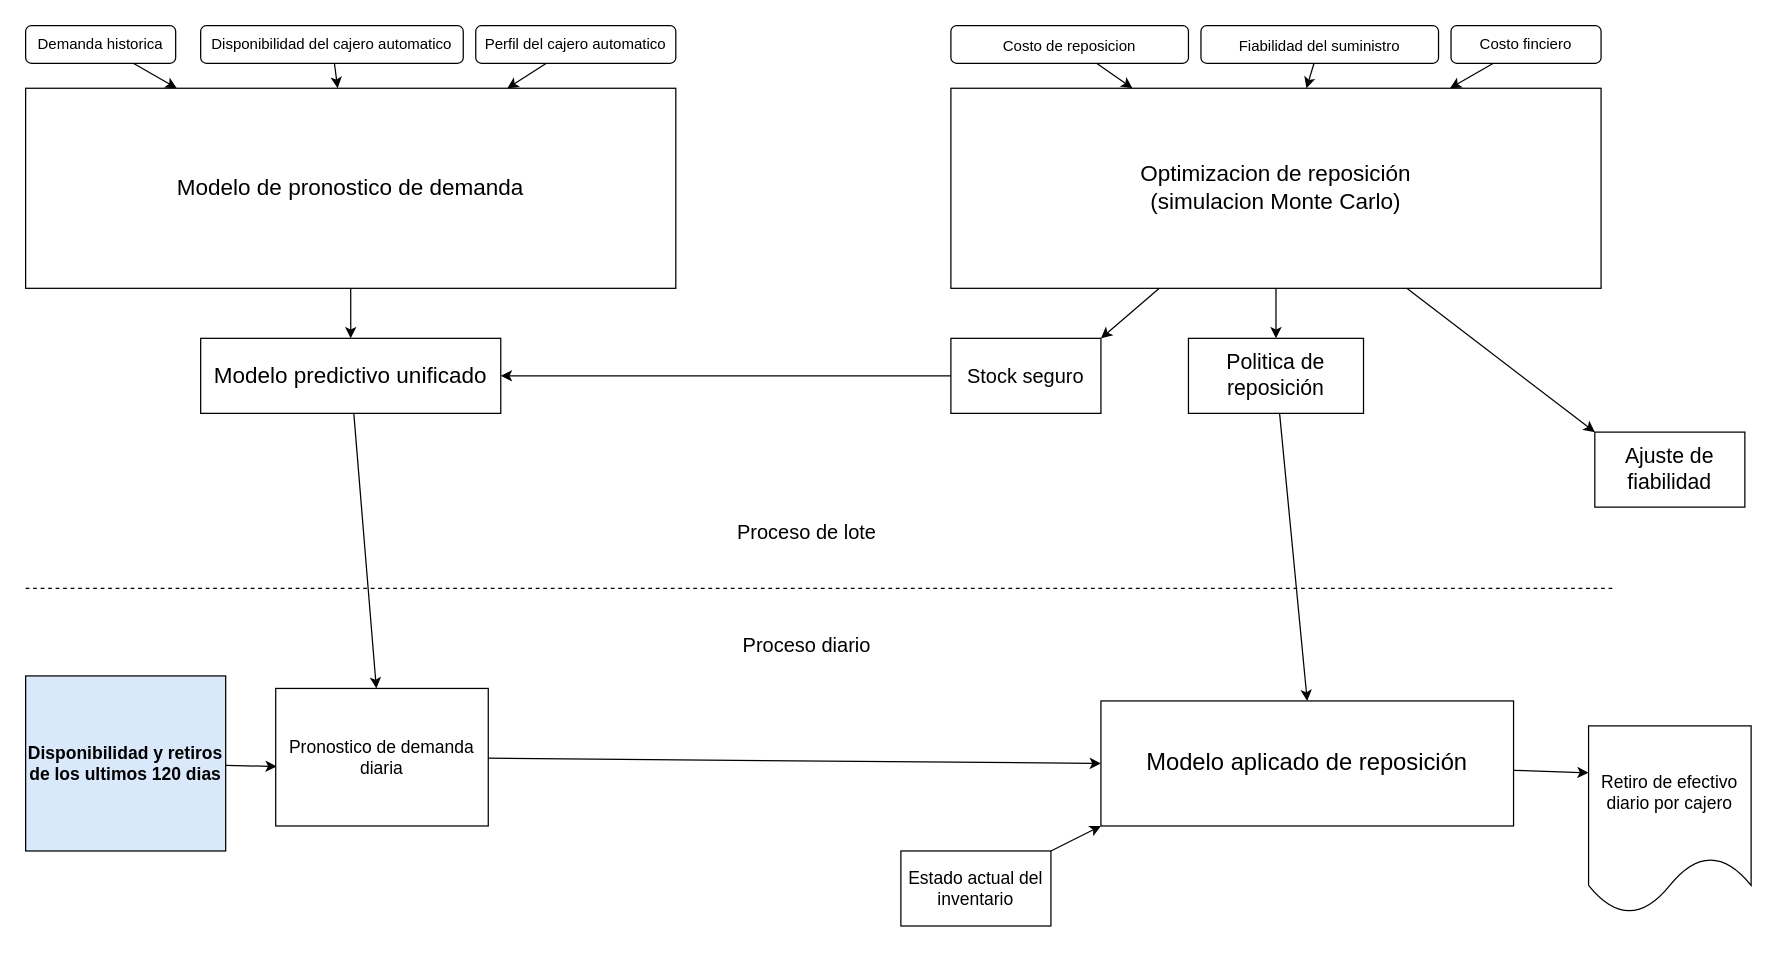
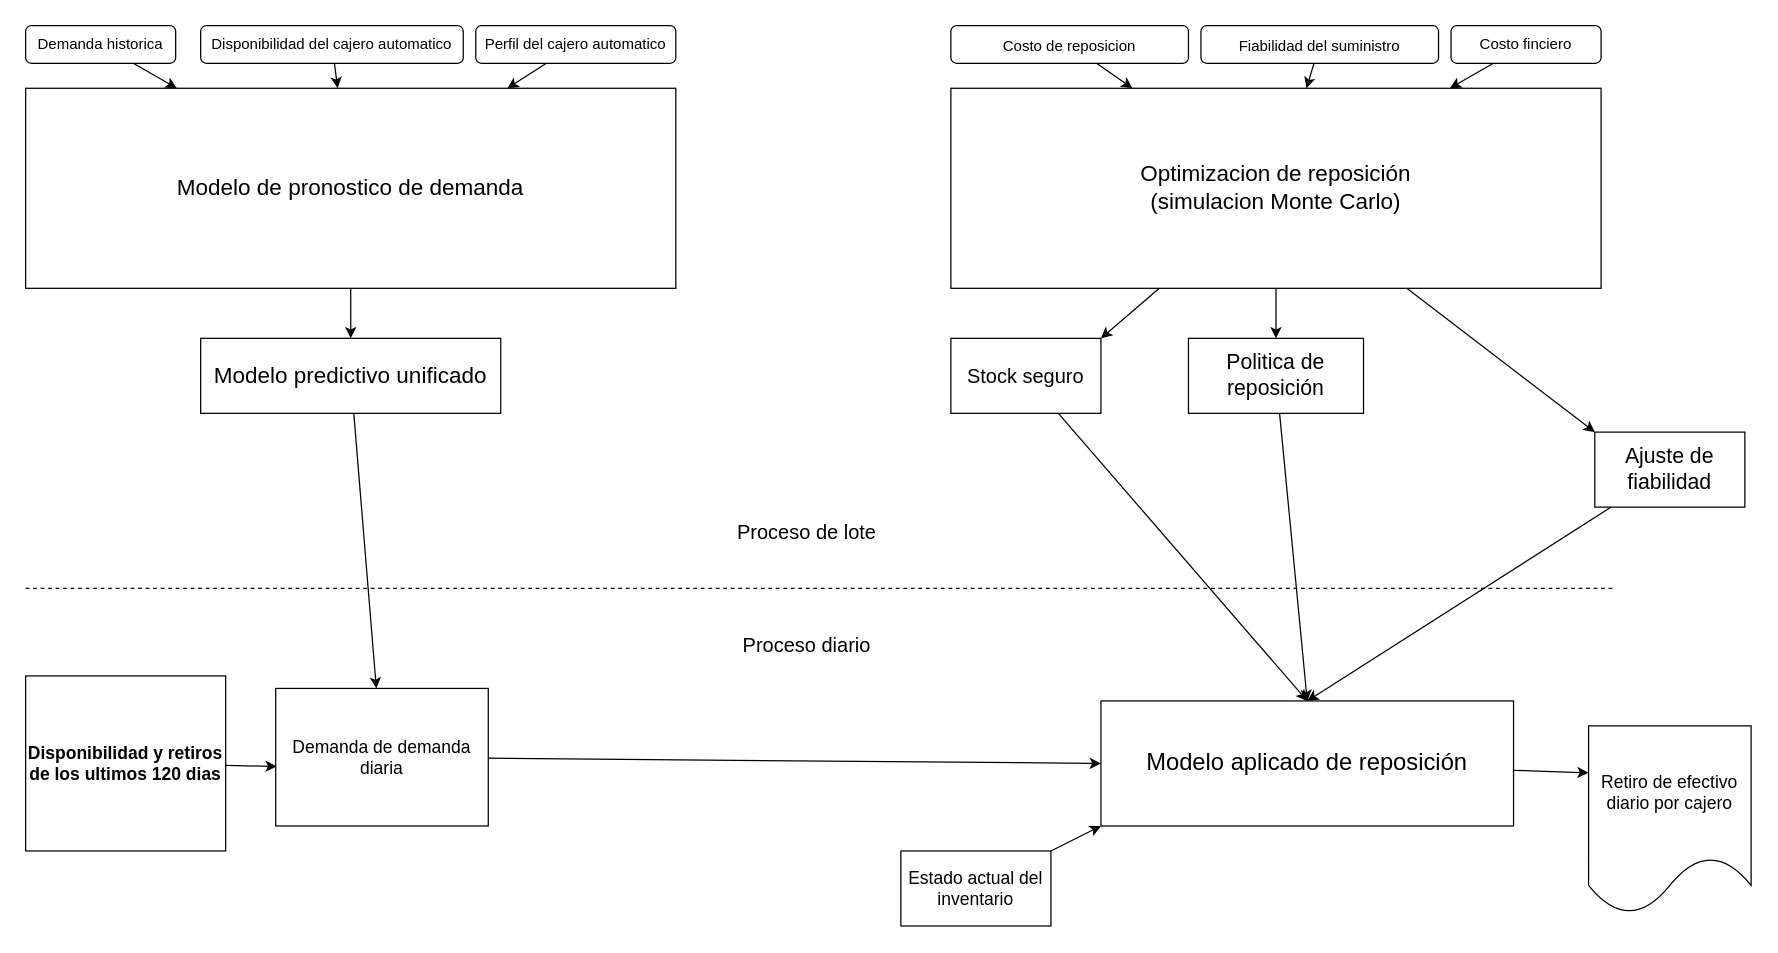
(730, 376) -> (1180, 554)
none -> (1396, 644)
(382, 757) -> (382, 757)
(126, 763) -> (126, 763)
